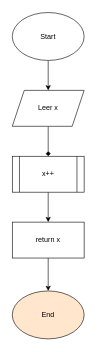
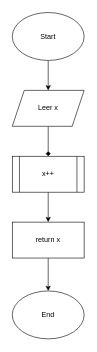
(48, 315) -> (48, 315)
